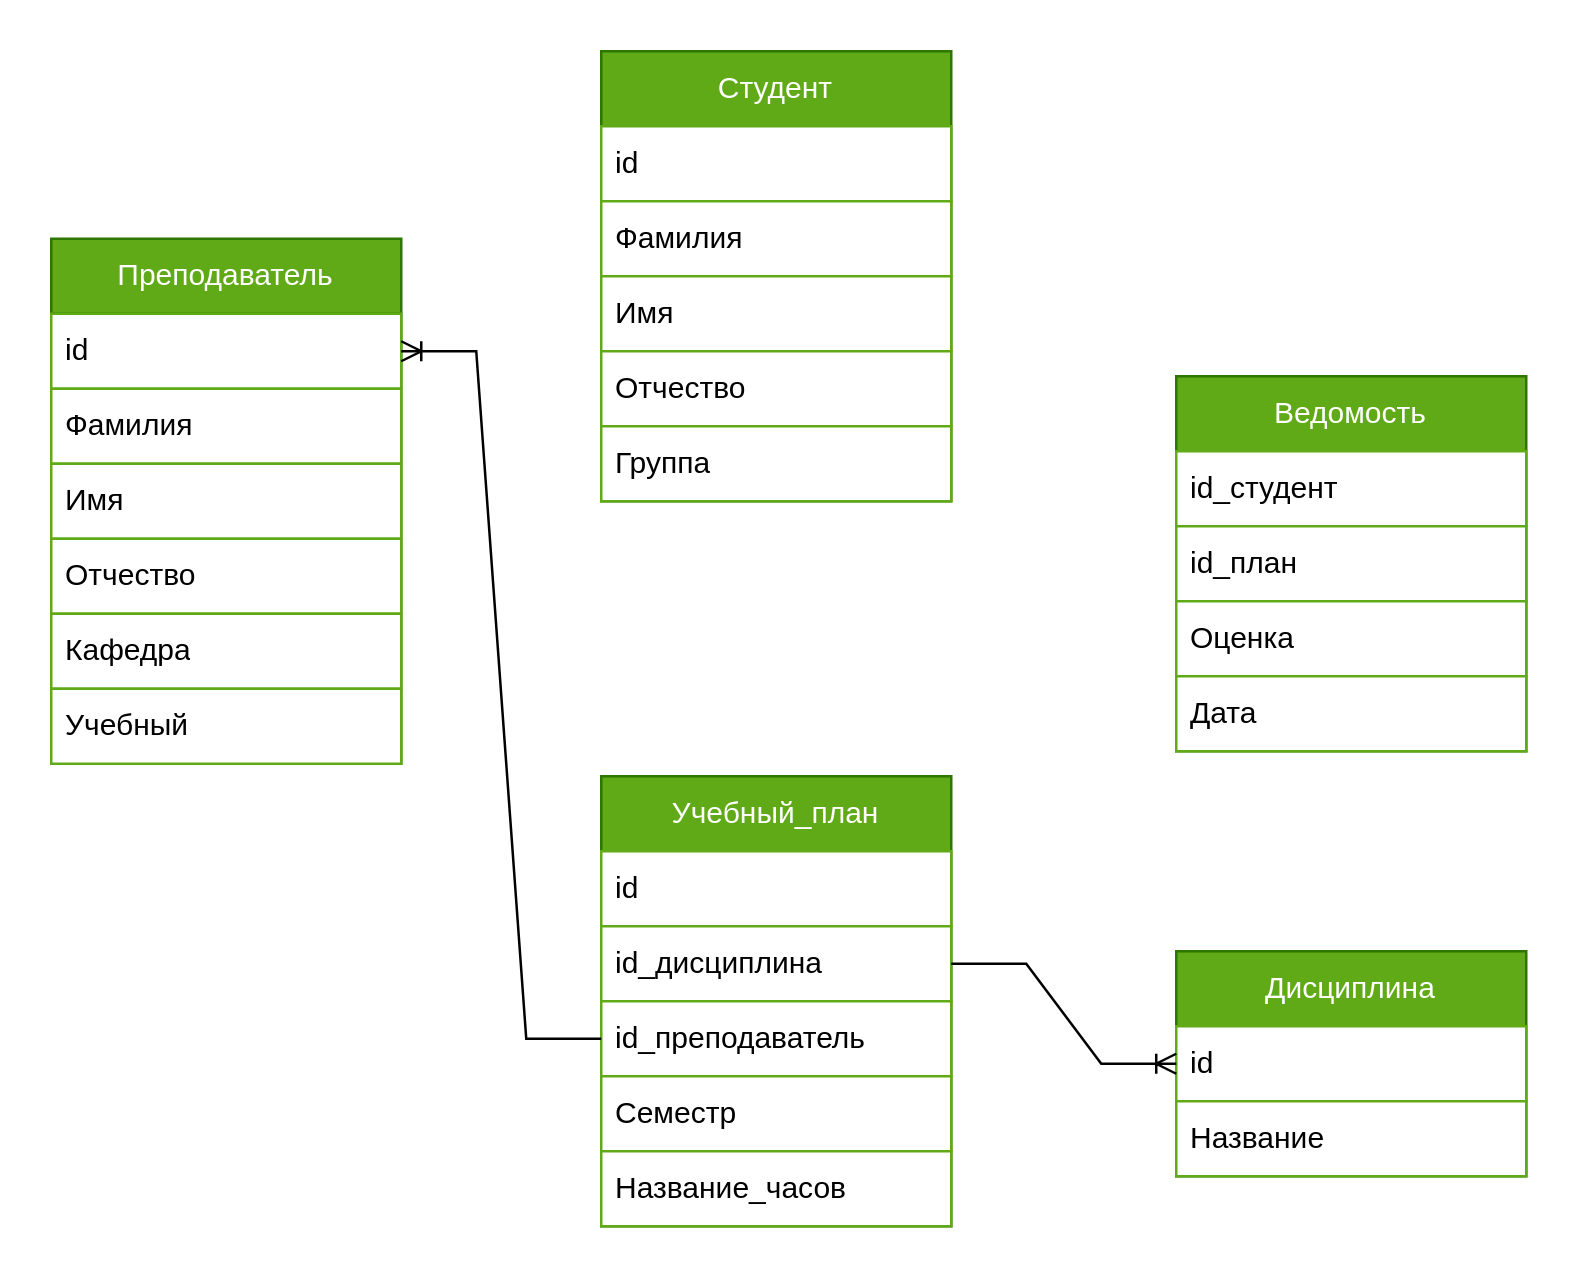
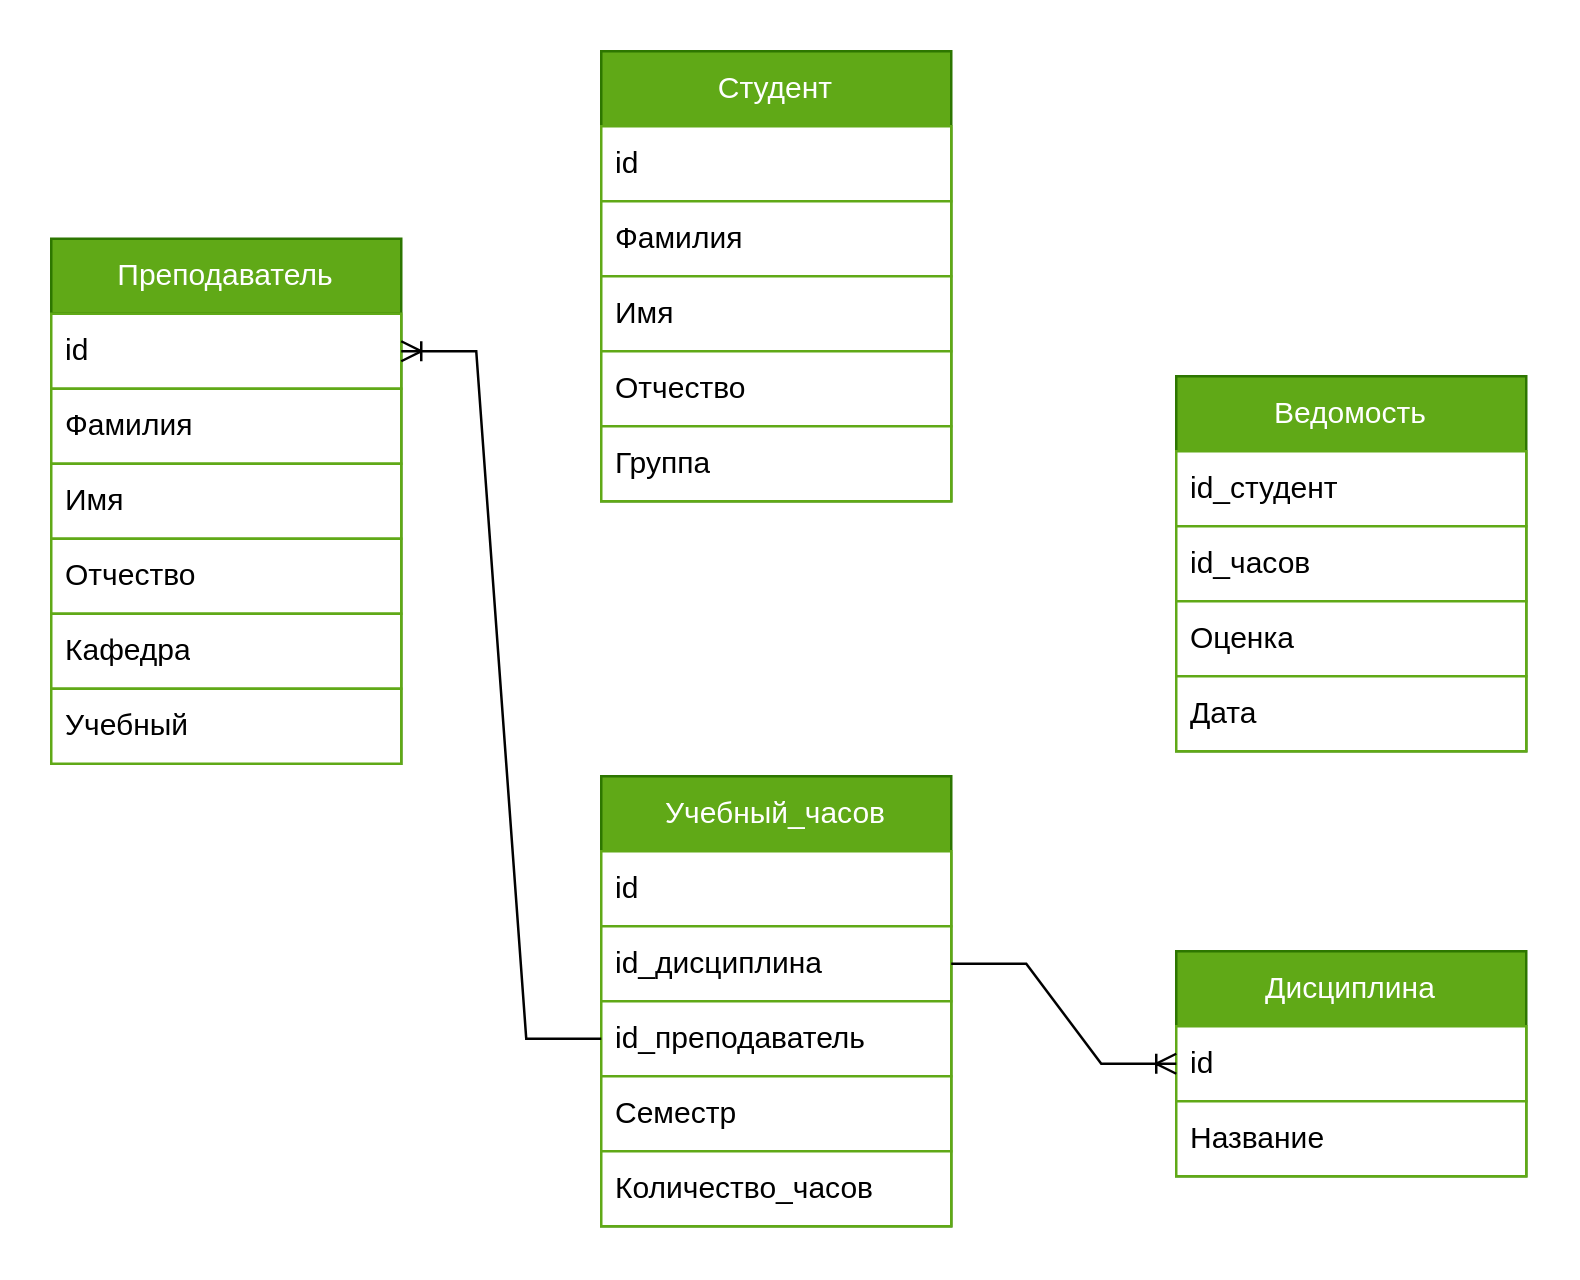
(1246, 564) -> (1255, 564)
(776, 814) -> (776, 814)
(734, 1189) -> (751, 1189)
